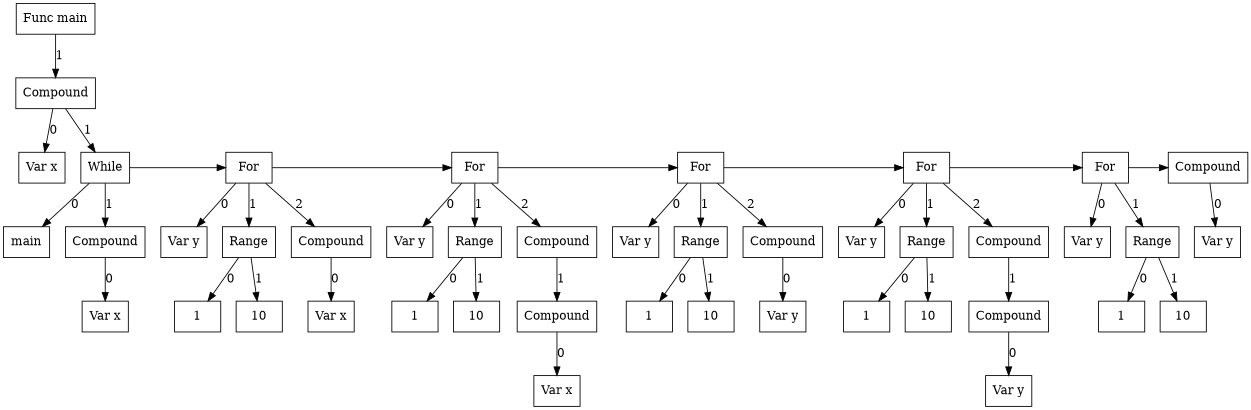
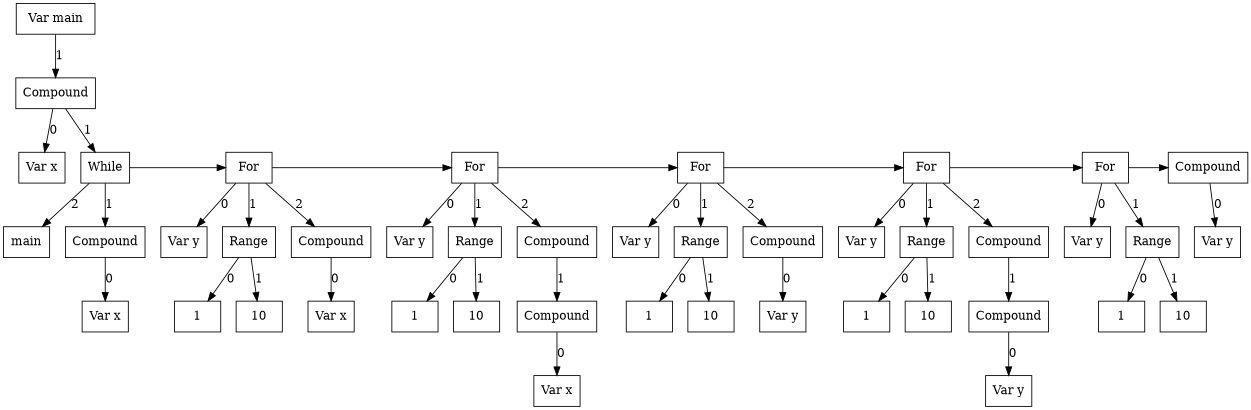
(56, 19) -> (56, 19)
(75, 205) -> (75, 205)
